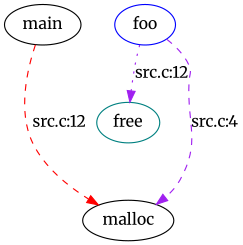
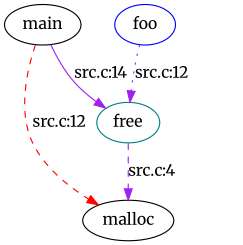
none -> (70, 76)
(190, 118) -> (128, 166)
